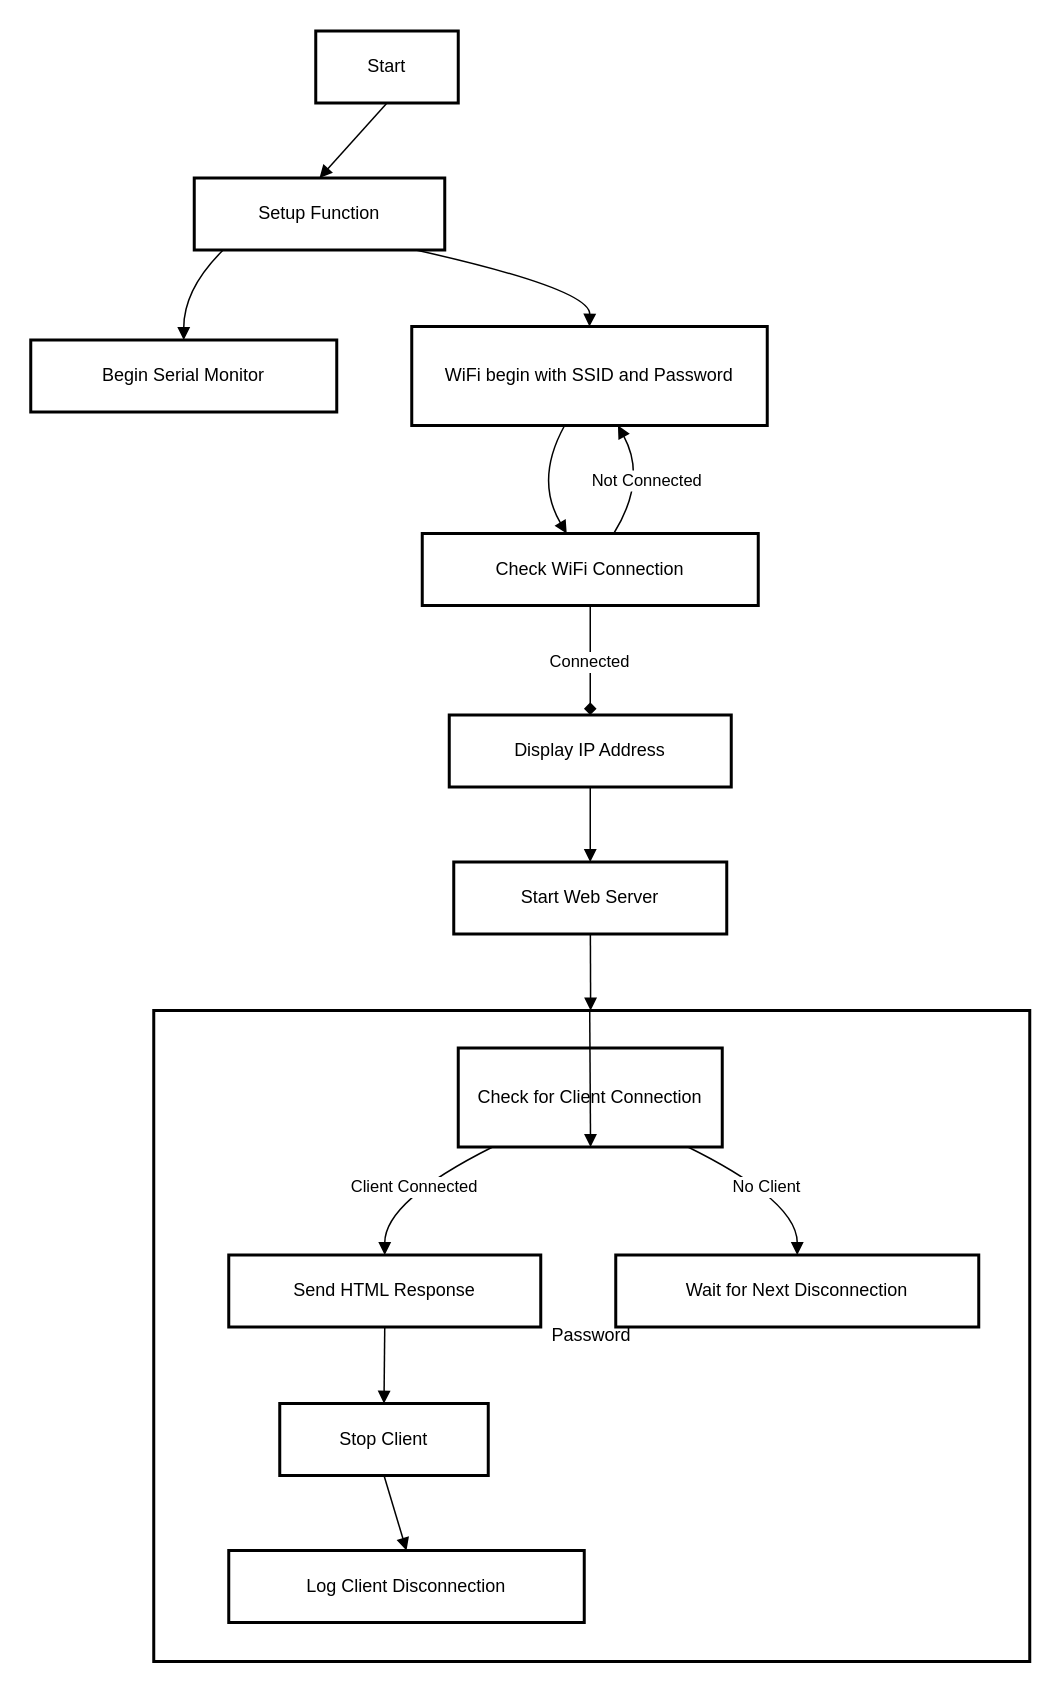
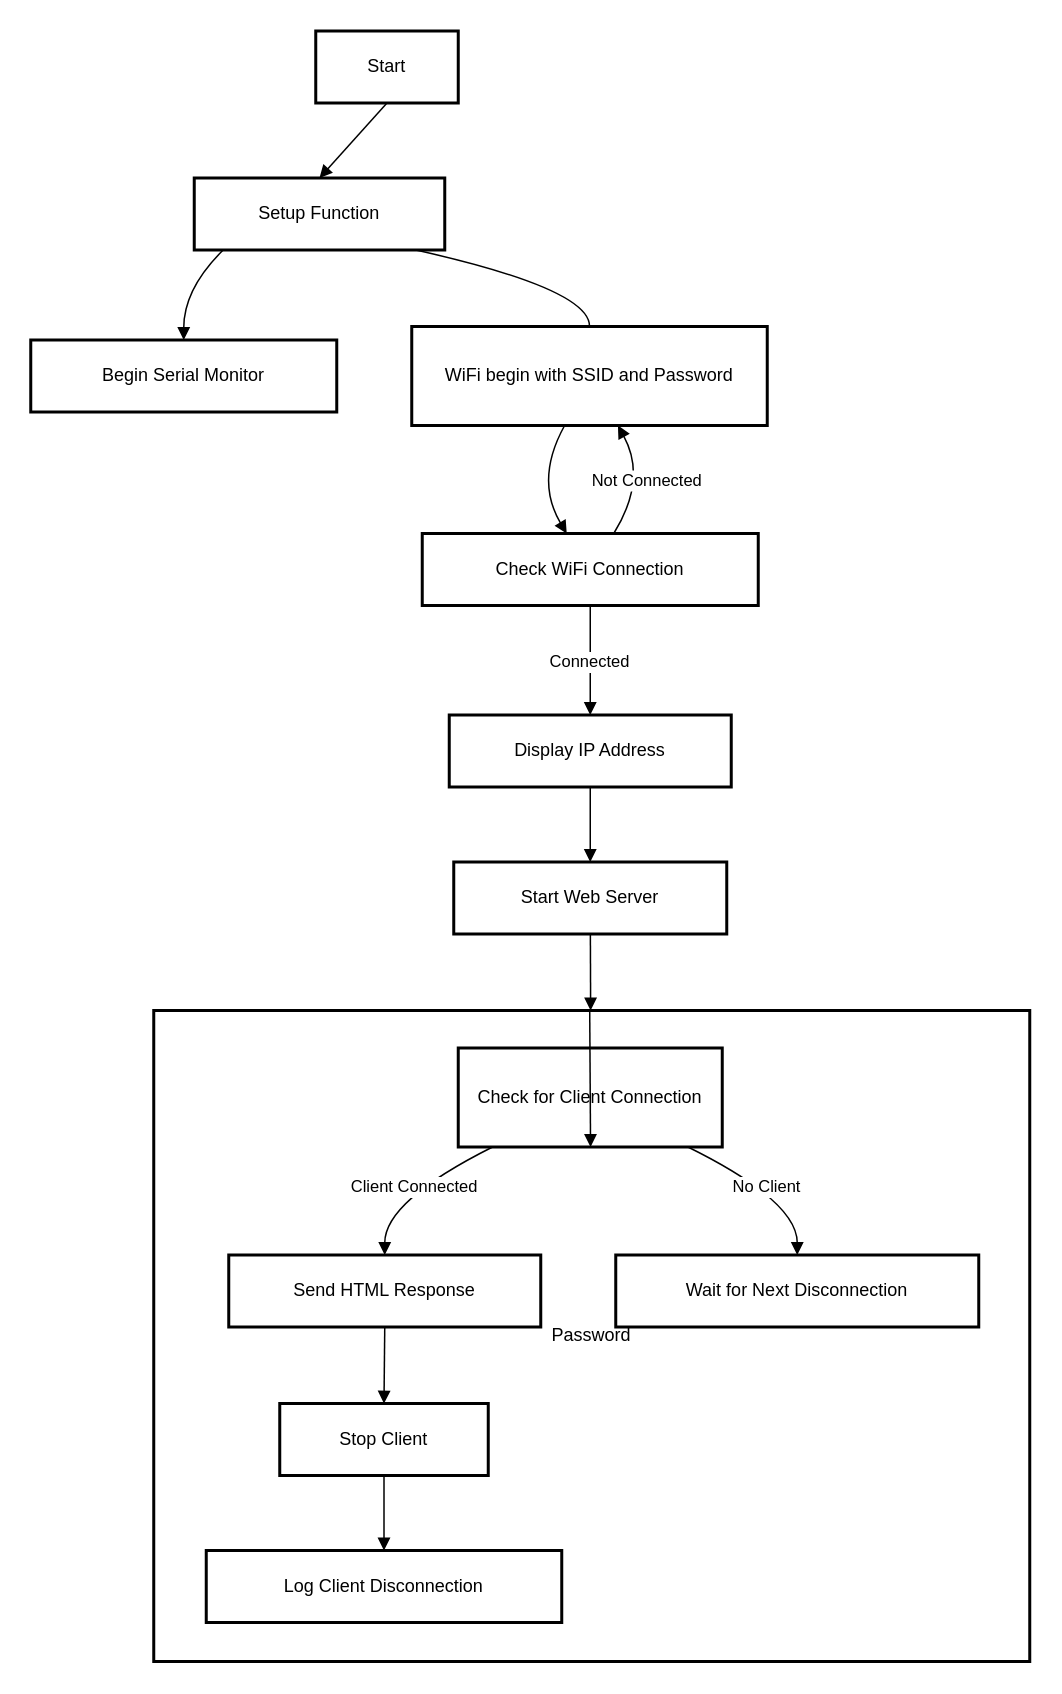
(536, 282) -> (539, 285)
(590, 701) -> (590, 702)
(407, 1586) -> (384, 1586)
